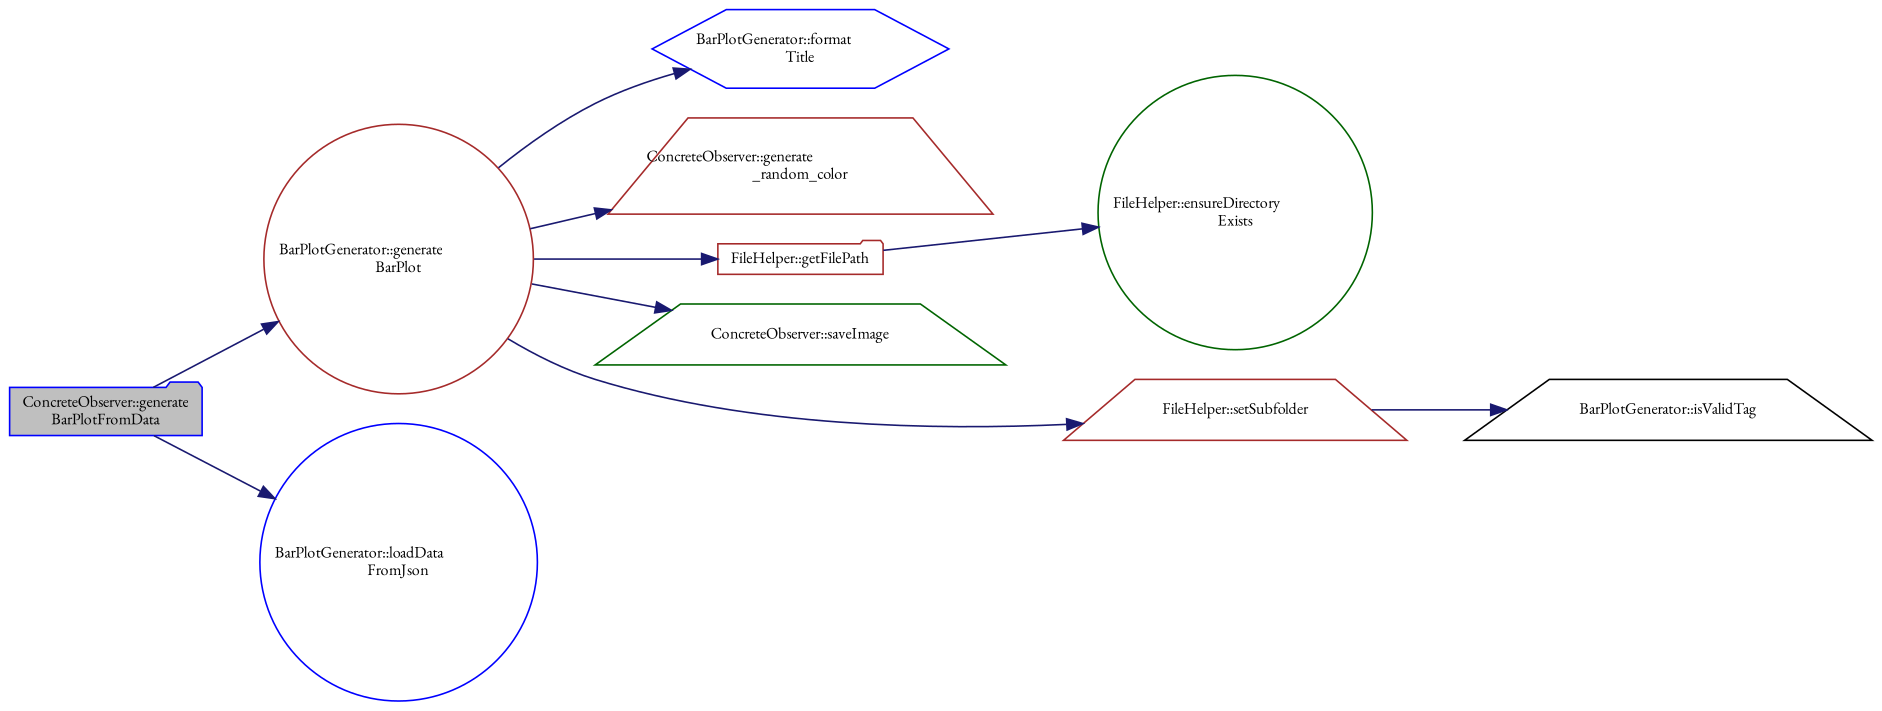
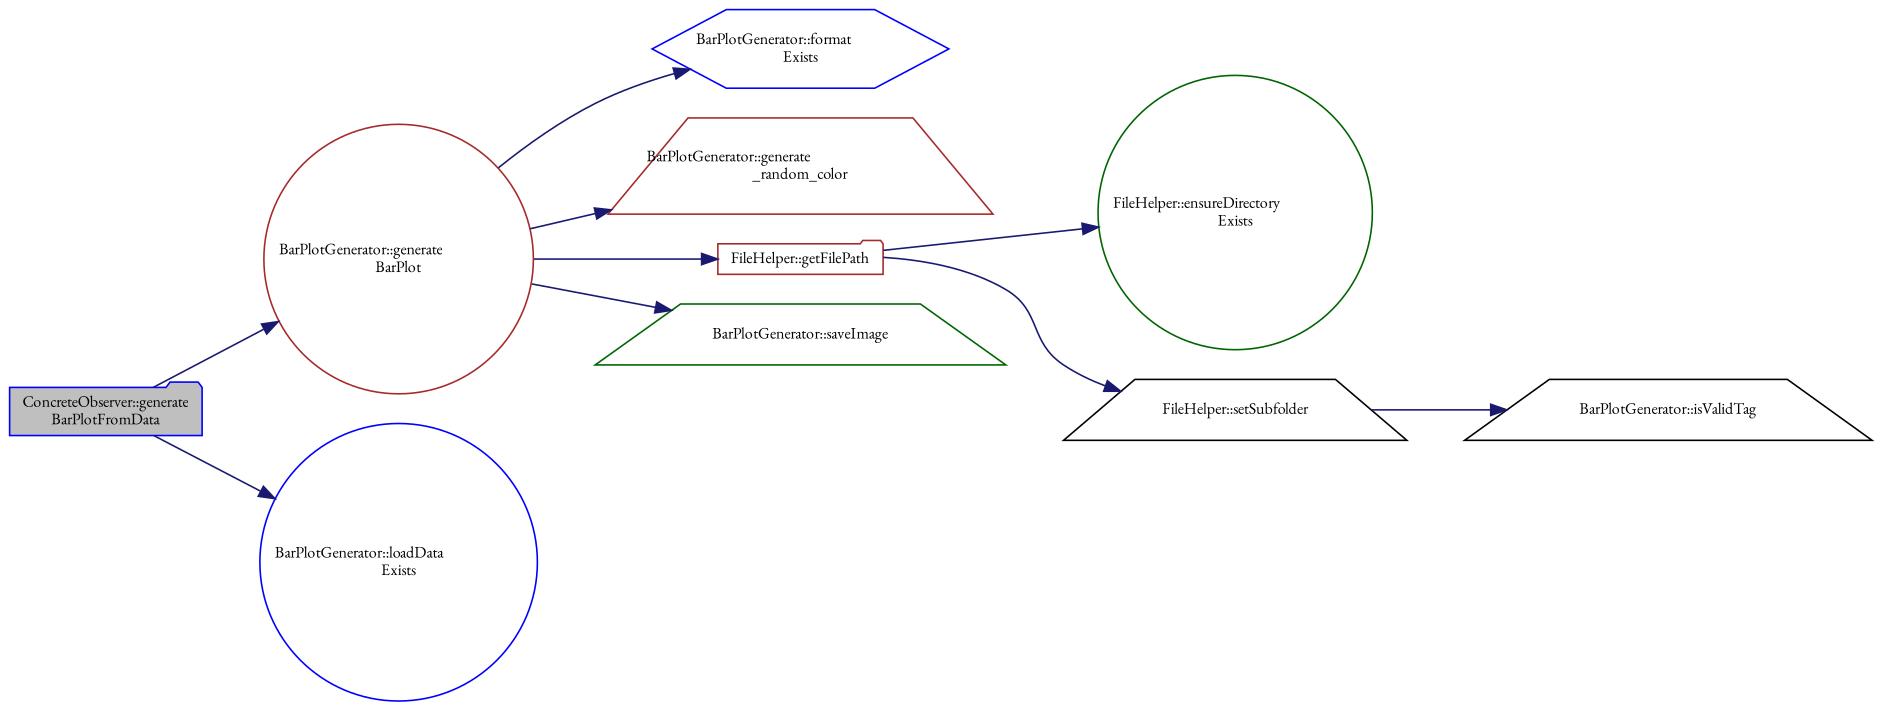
(800, 49) -> (800, 49)
(800, 166) -> (800, 166)
(800, 334) -> (800, 334)
(1235, 410) -> (1235, 410)
(781, 417) -> (1012, 294)
(399, 562) -> (399, 562)
